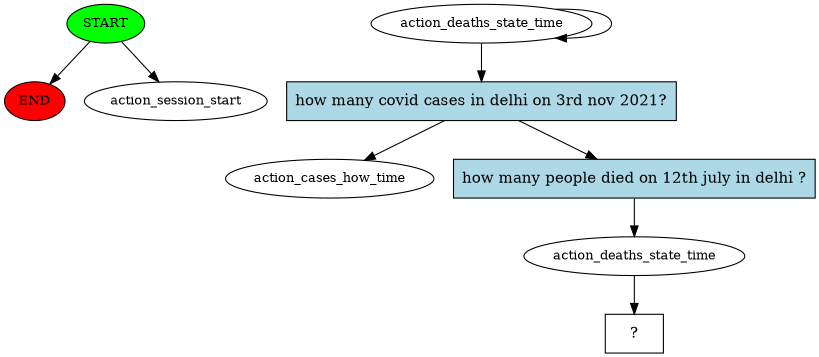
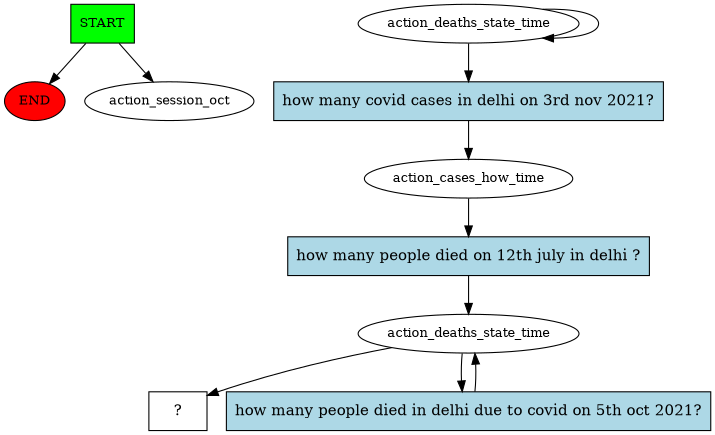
(106, 24) -> (103, 24)
(176, 101) -> (169, 101)
(553, 137) -> (469, 212)
none -> (469, 411)
